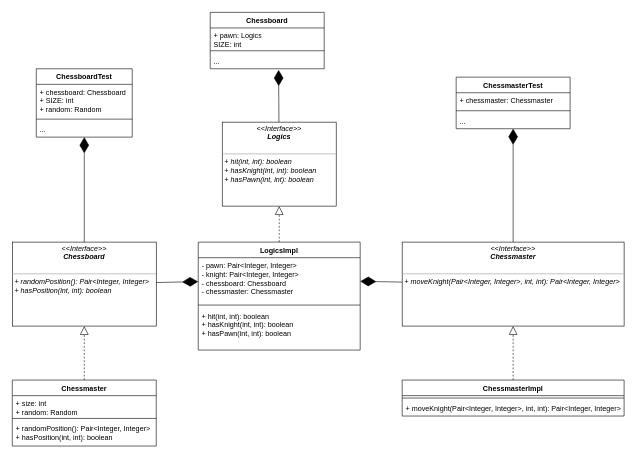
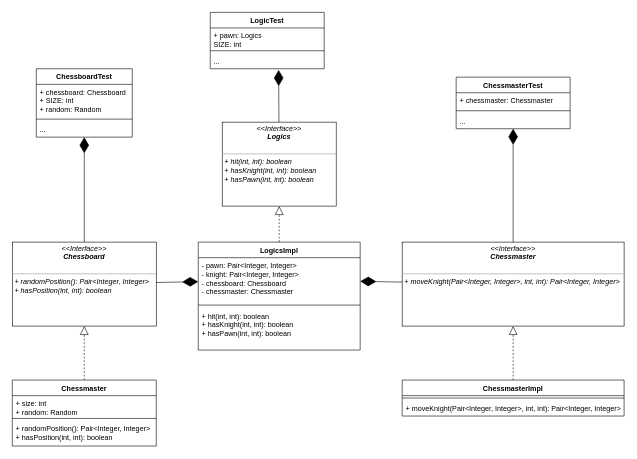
(267, 21) -> (267, 21)
